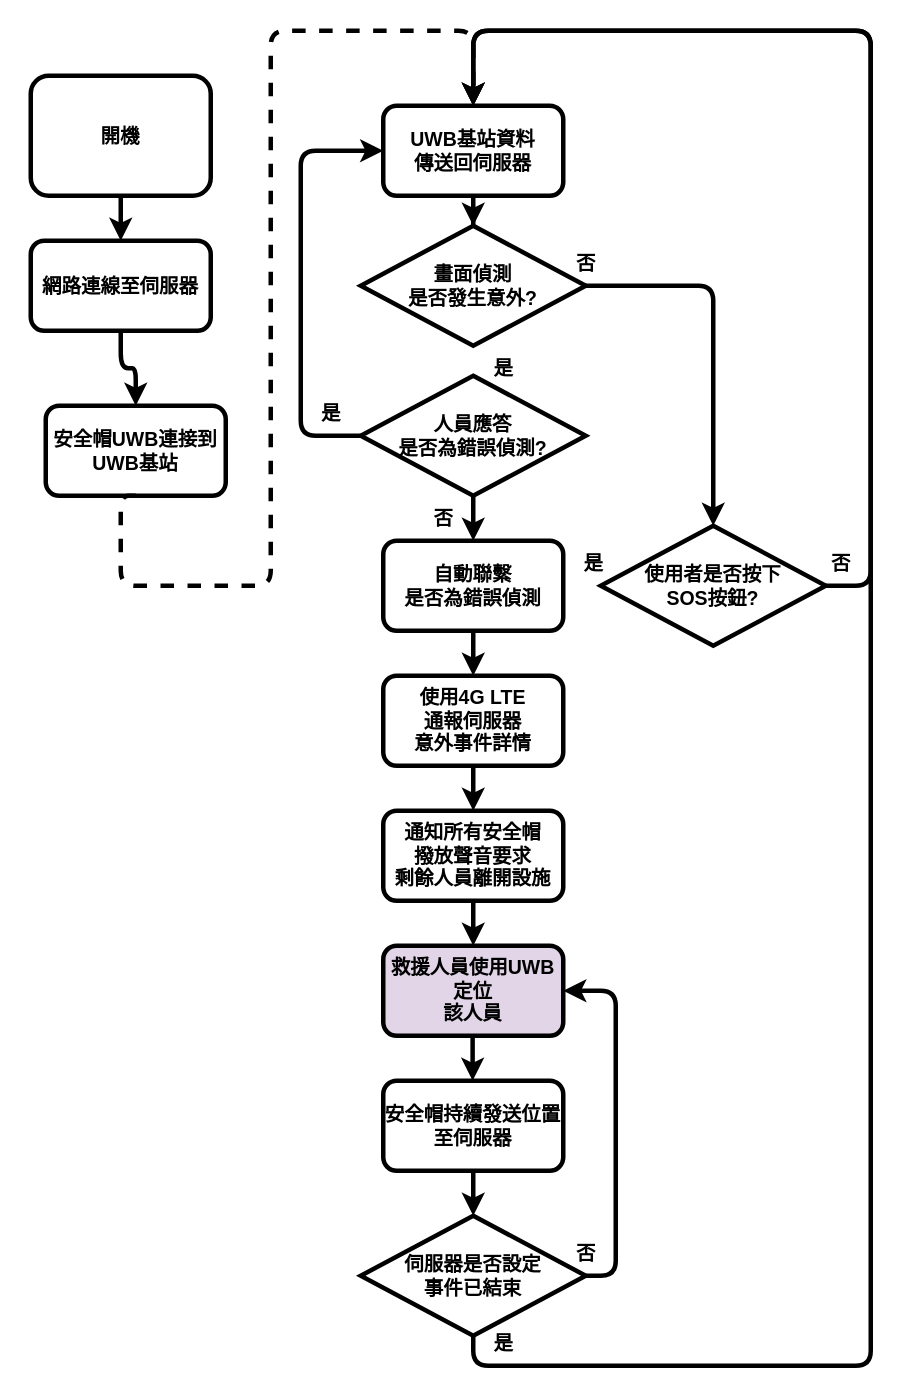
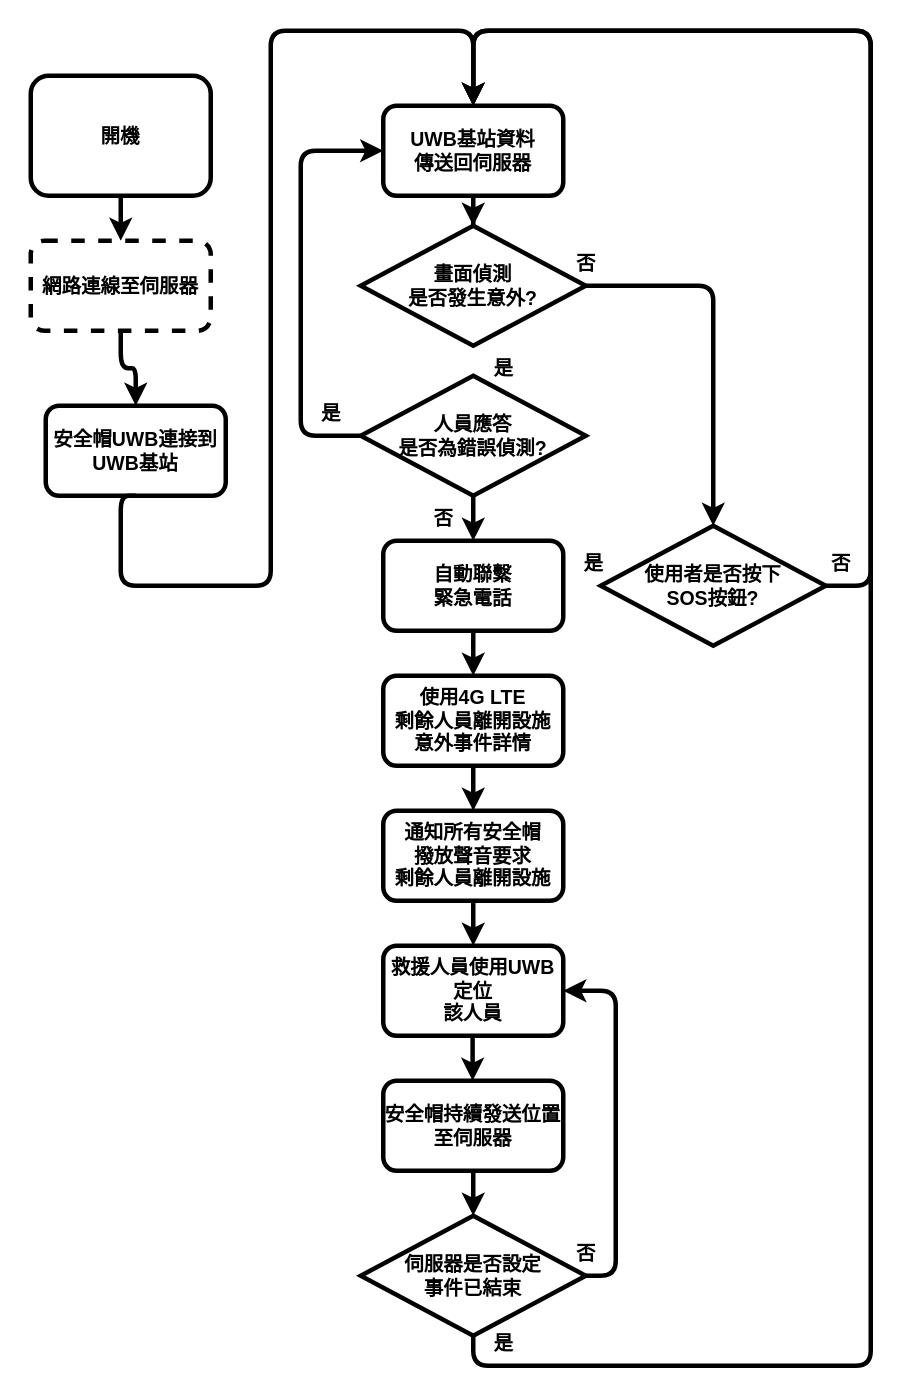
(121, 286) -> (121, 286)
(121, 531) -> (121, 531)
(473, 586) -> (473, 586)
(473, 721) -> (473, 721)
(473, 991) -> (473, 991)
